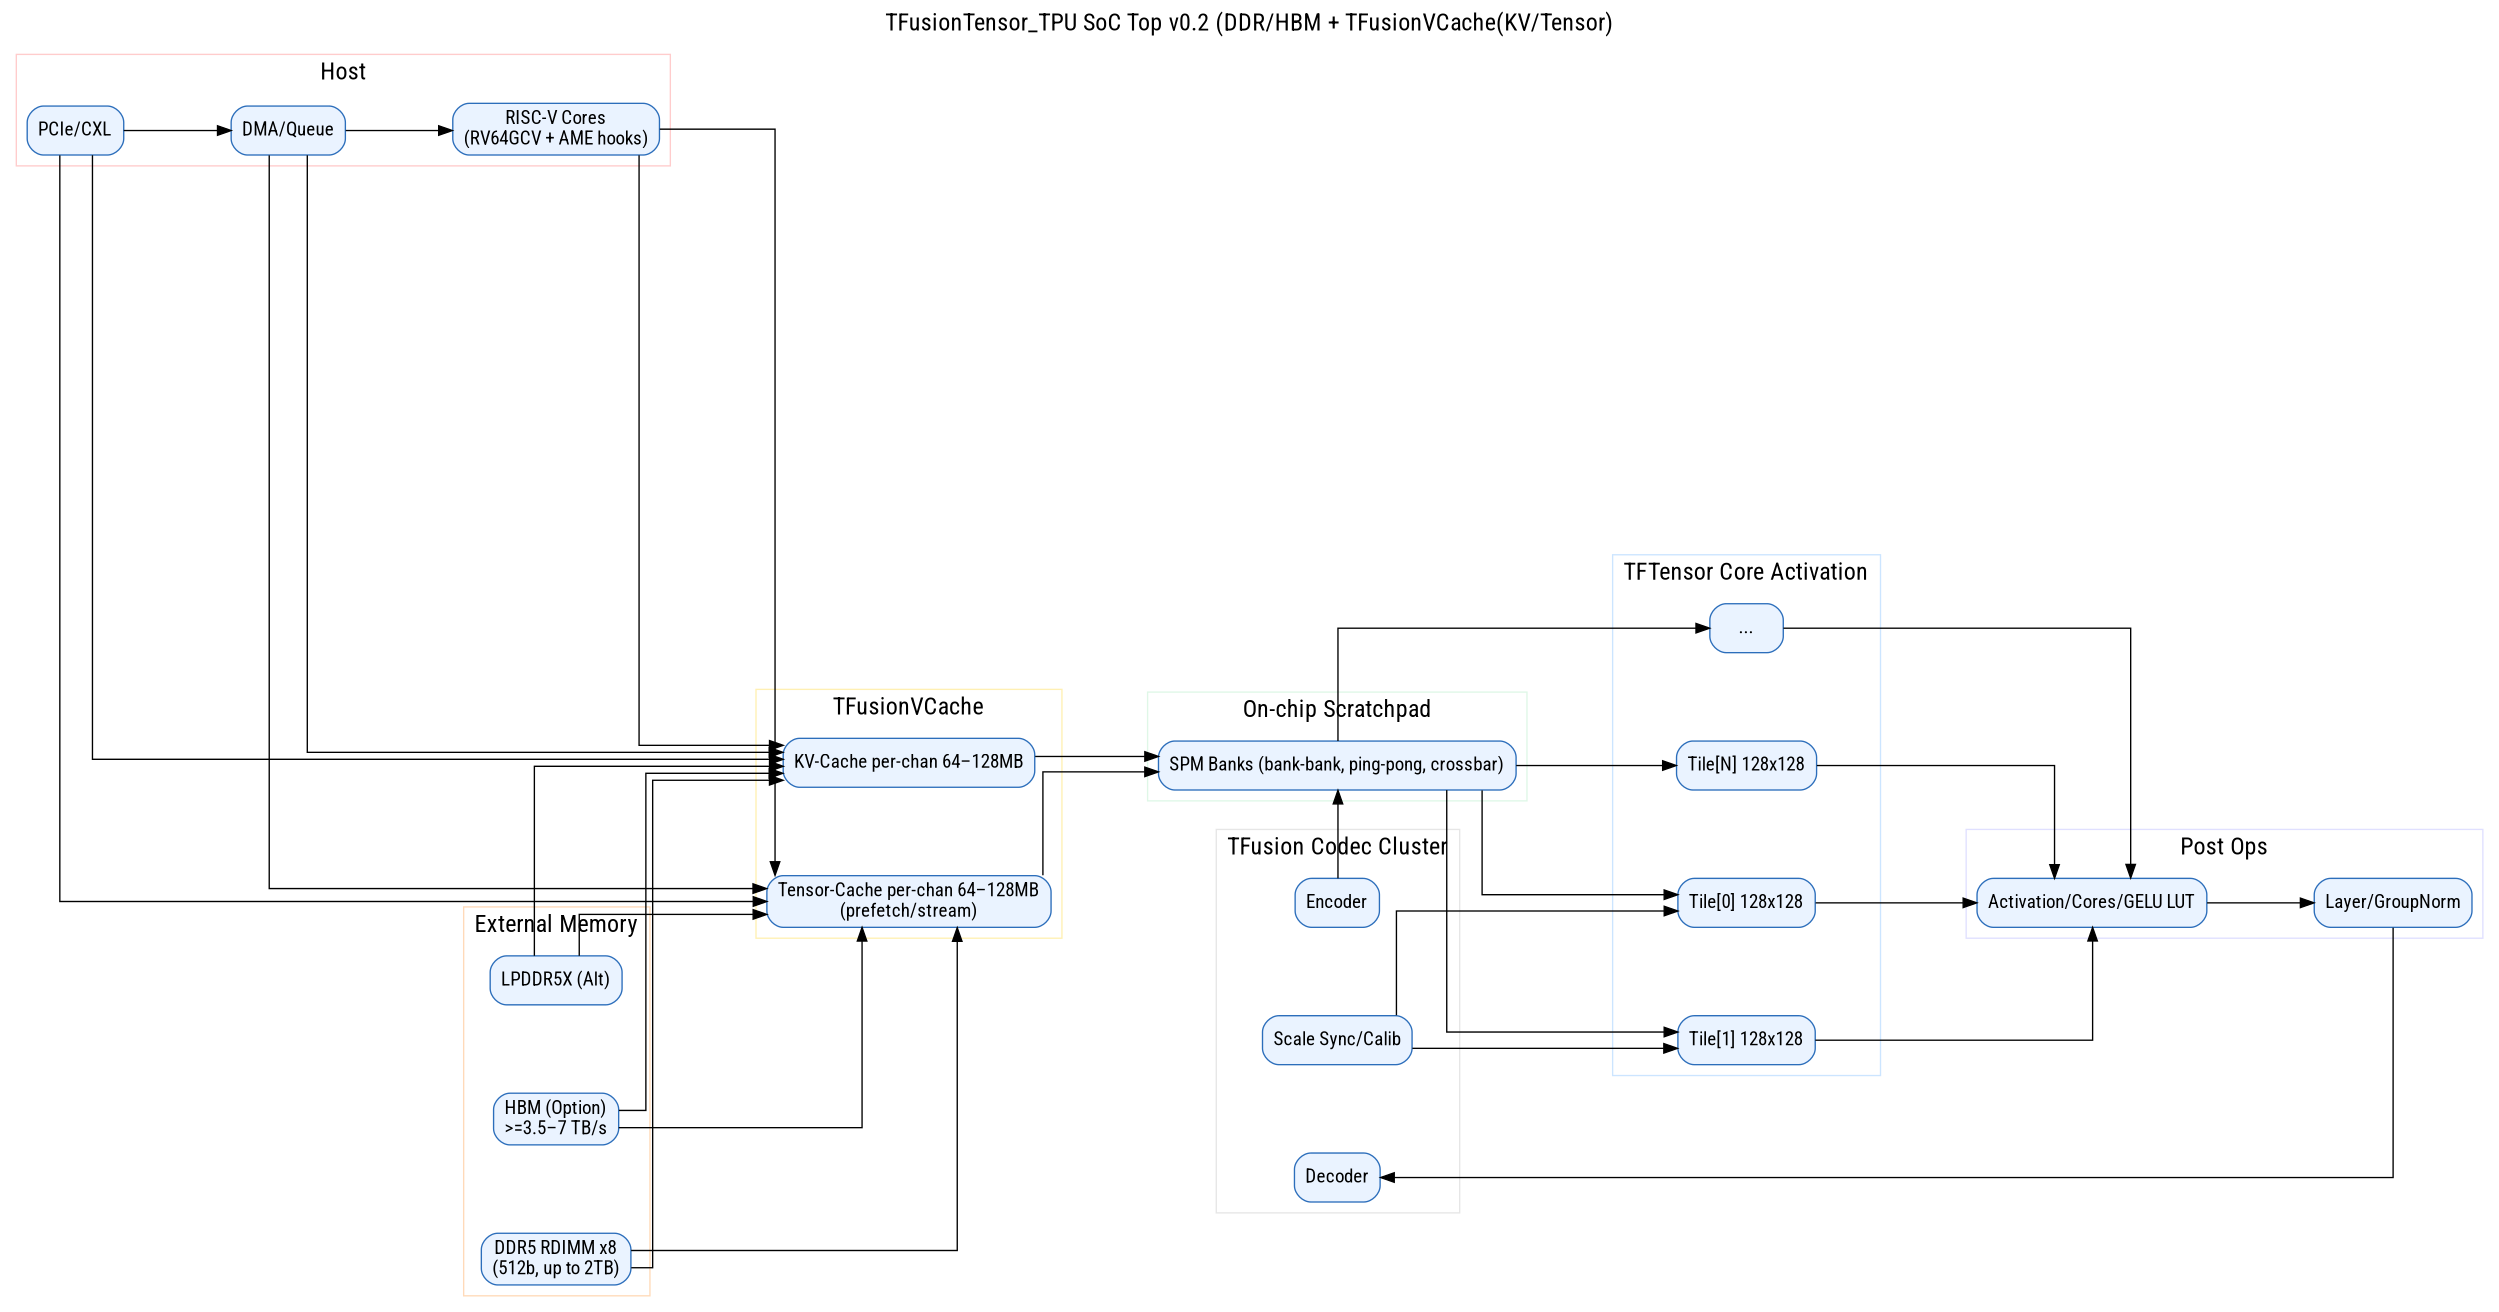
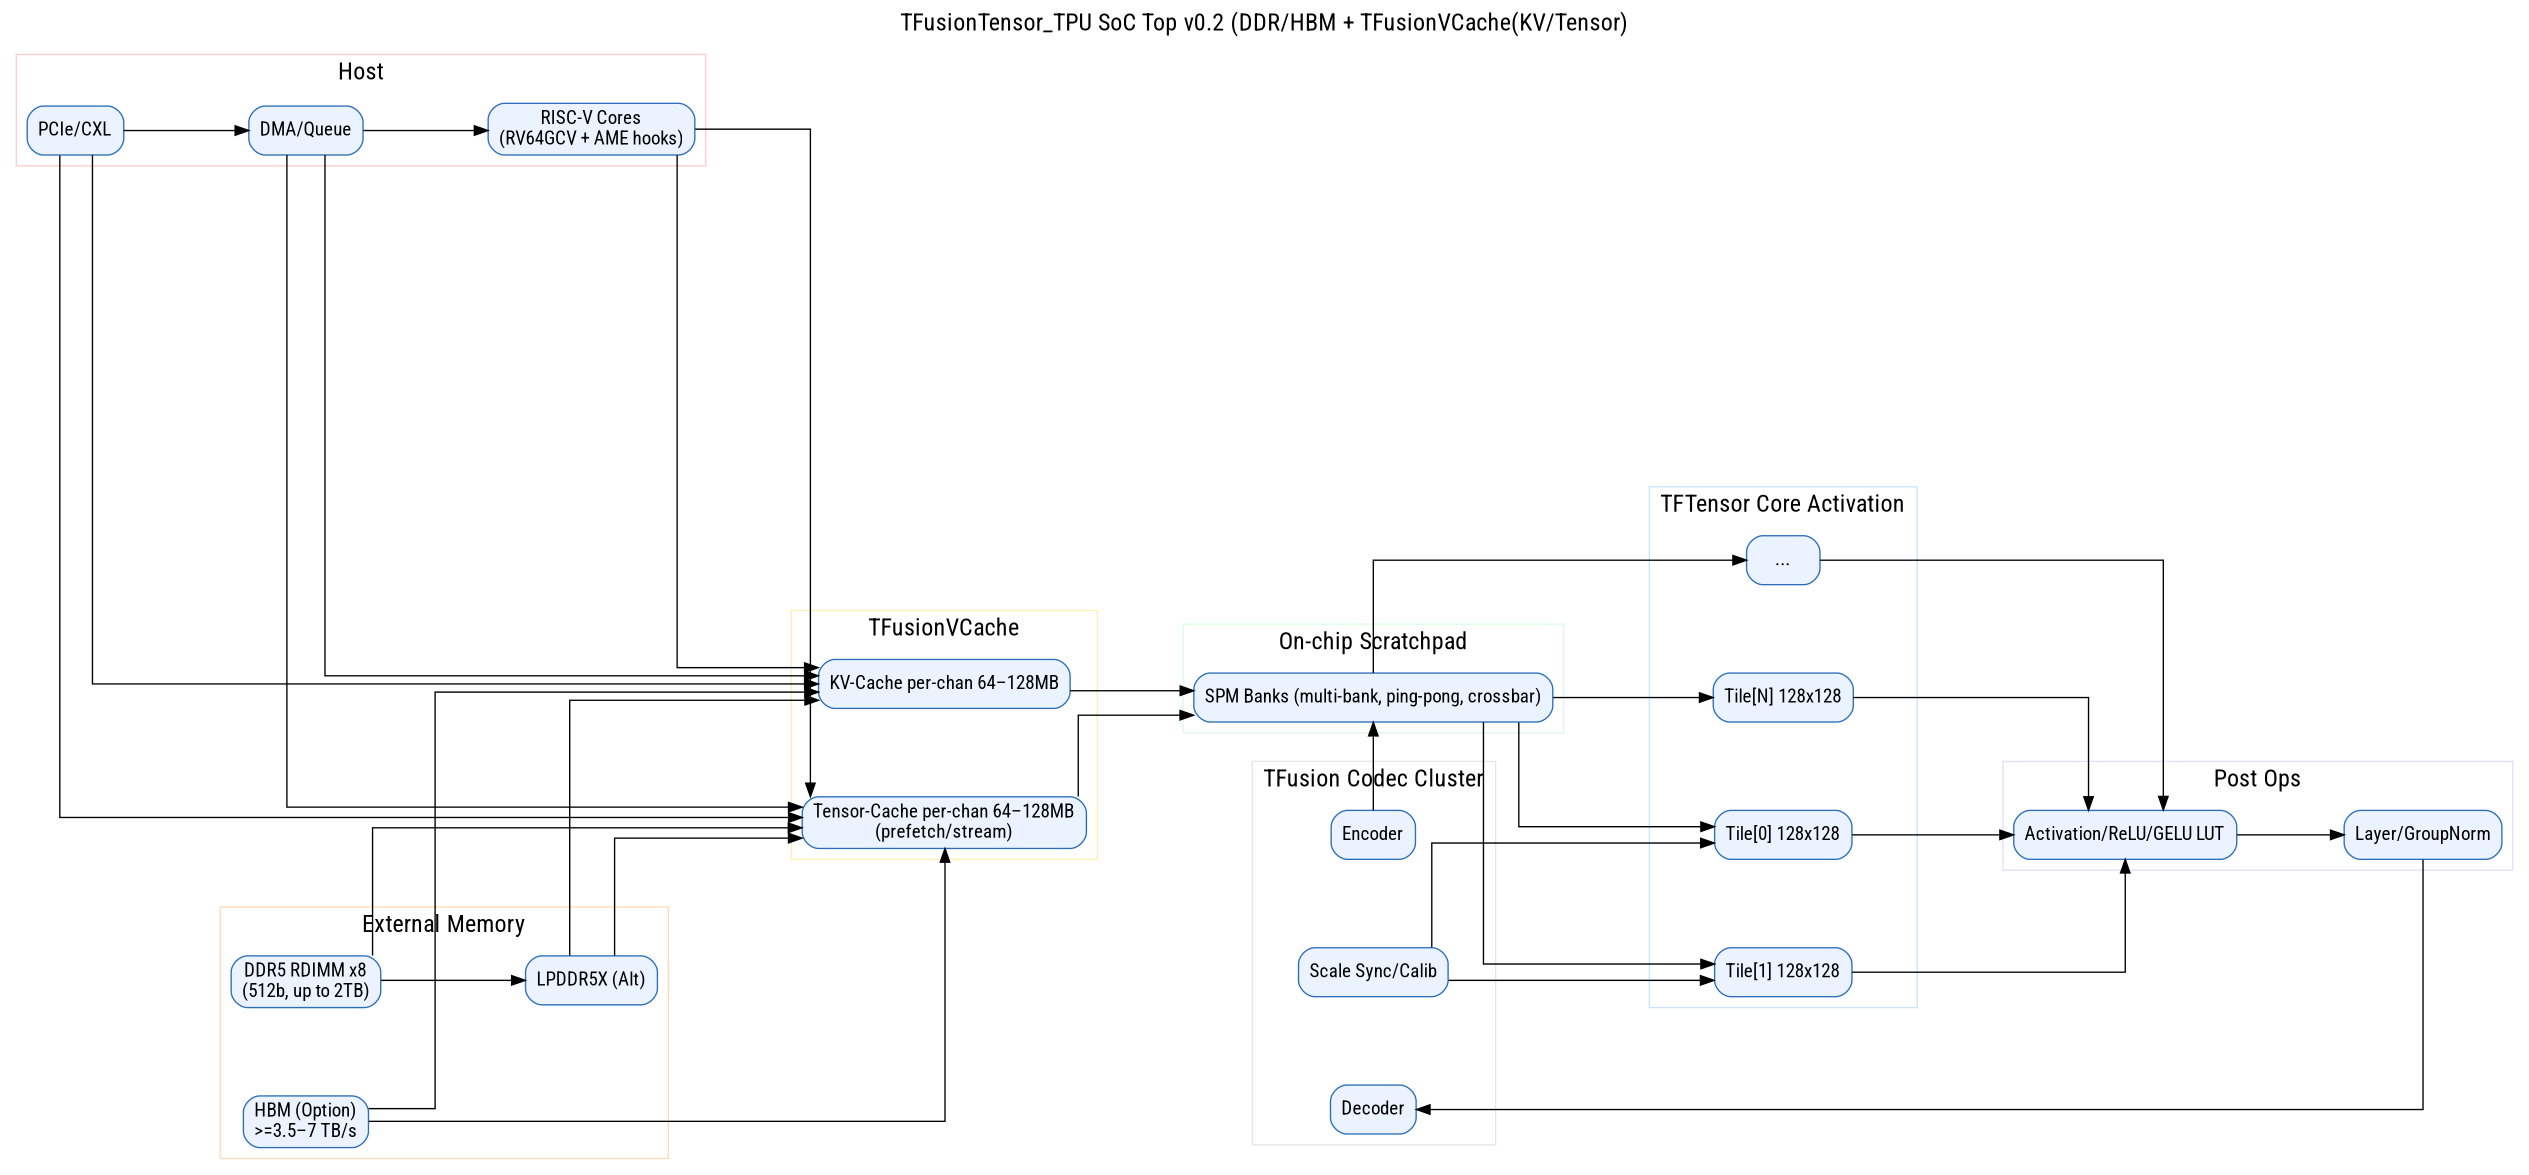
(1337, 766) -> (1373, 698)
(2092, 903) -> (2125, 835)
(653, 976) -> (446, 980)
